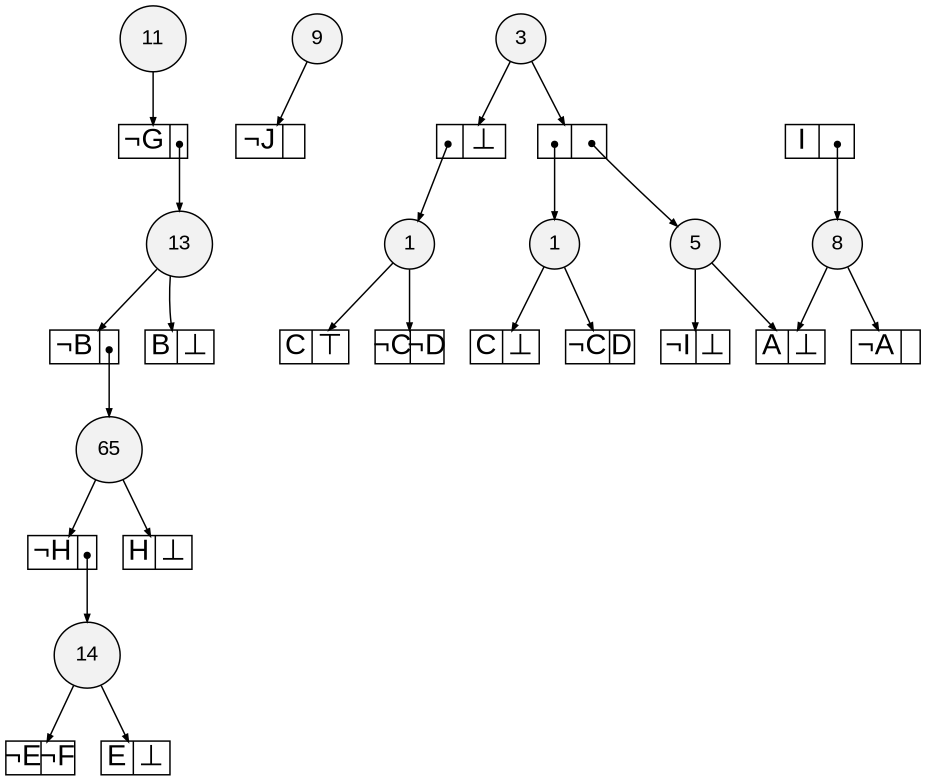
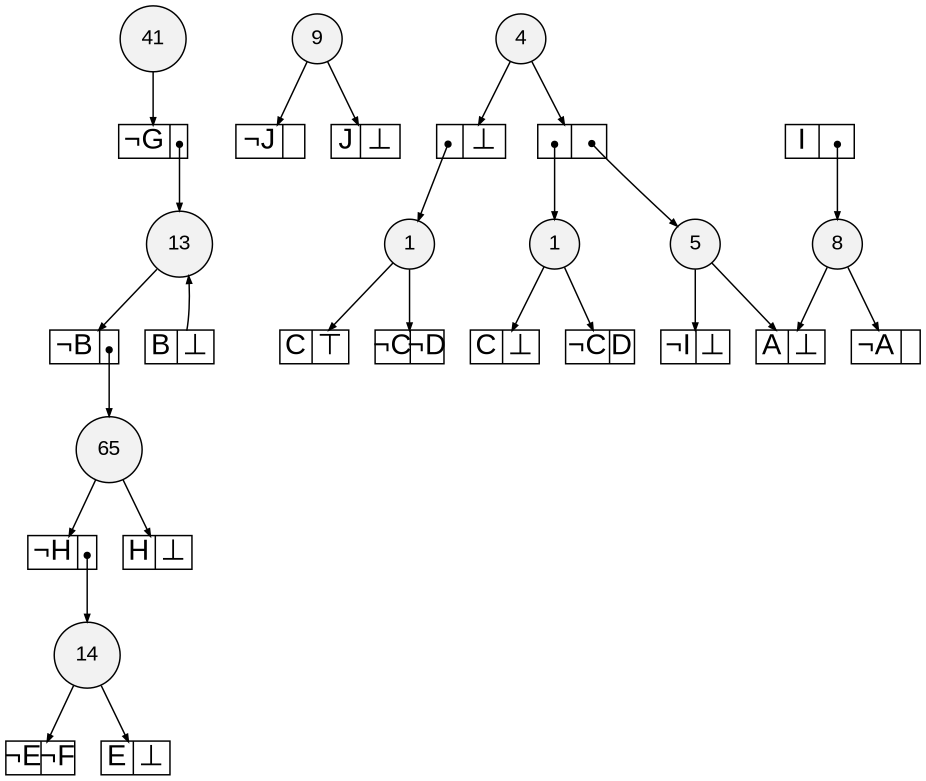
(153, 39) -> (153, 39)
(521, 39) -> (521, 39)
none -> (366, 141)
(170, 300) -> (189, 307)
